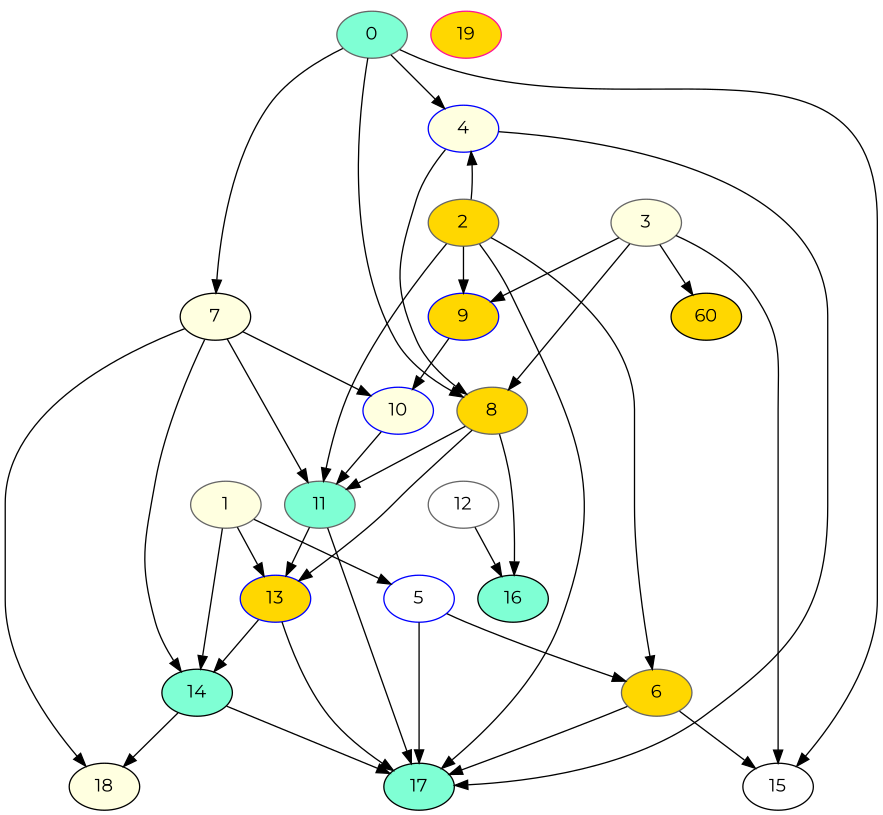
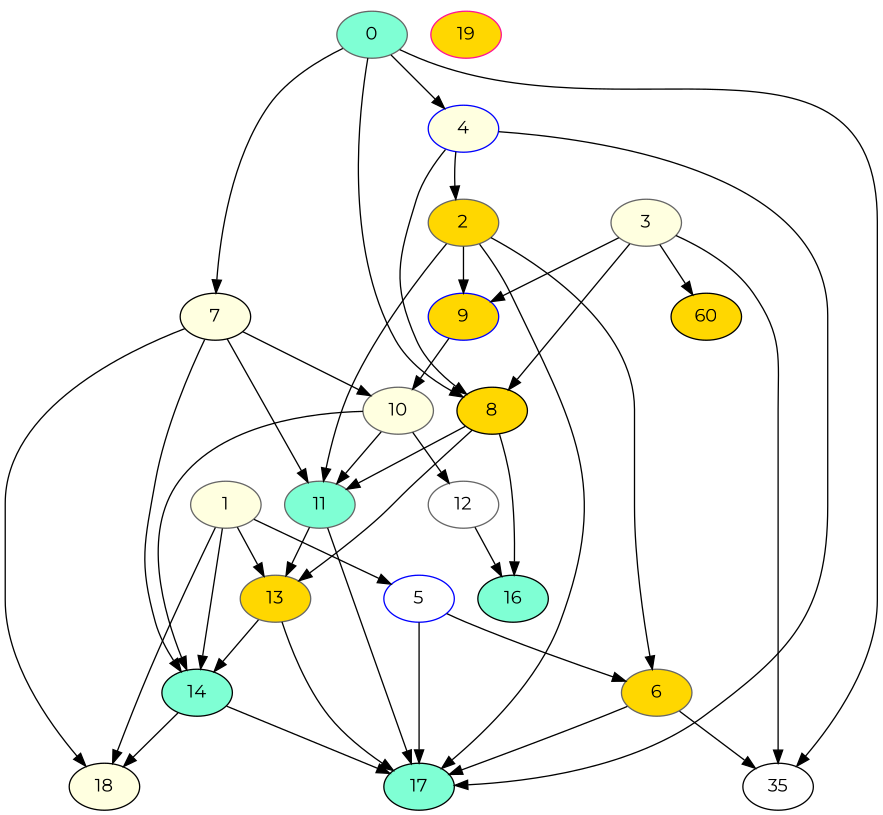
(472, 182) -> (455, 169)
(398, 411) -> (398, 411)
(492, 411) -> (492, 411)
none -> (429, 455)
none -> (186, 474)
(275, 599) -> (275, 599)
none -> (156, 655)
(778, 787) -> (778, 787)
